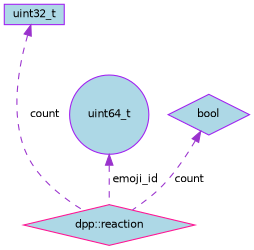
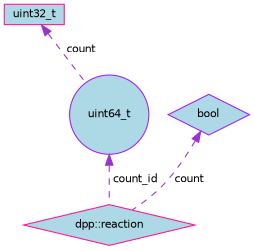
(34, 14) -> (34, 14)
(20, 135) -> (67, 58)
(134, 180) -> (134, 180)
